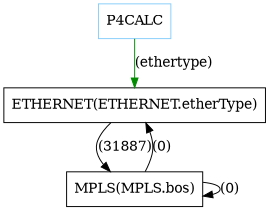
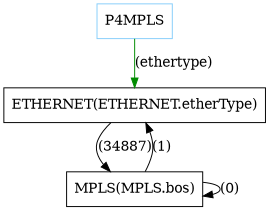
(135, 21) -> (135, 21)
(125, 147) -> (125, 147)
(162, 147) -> (162, 147)
